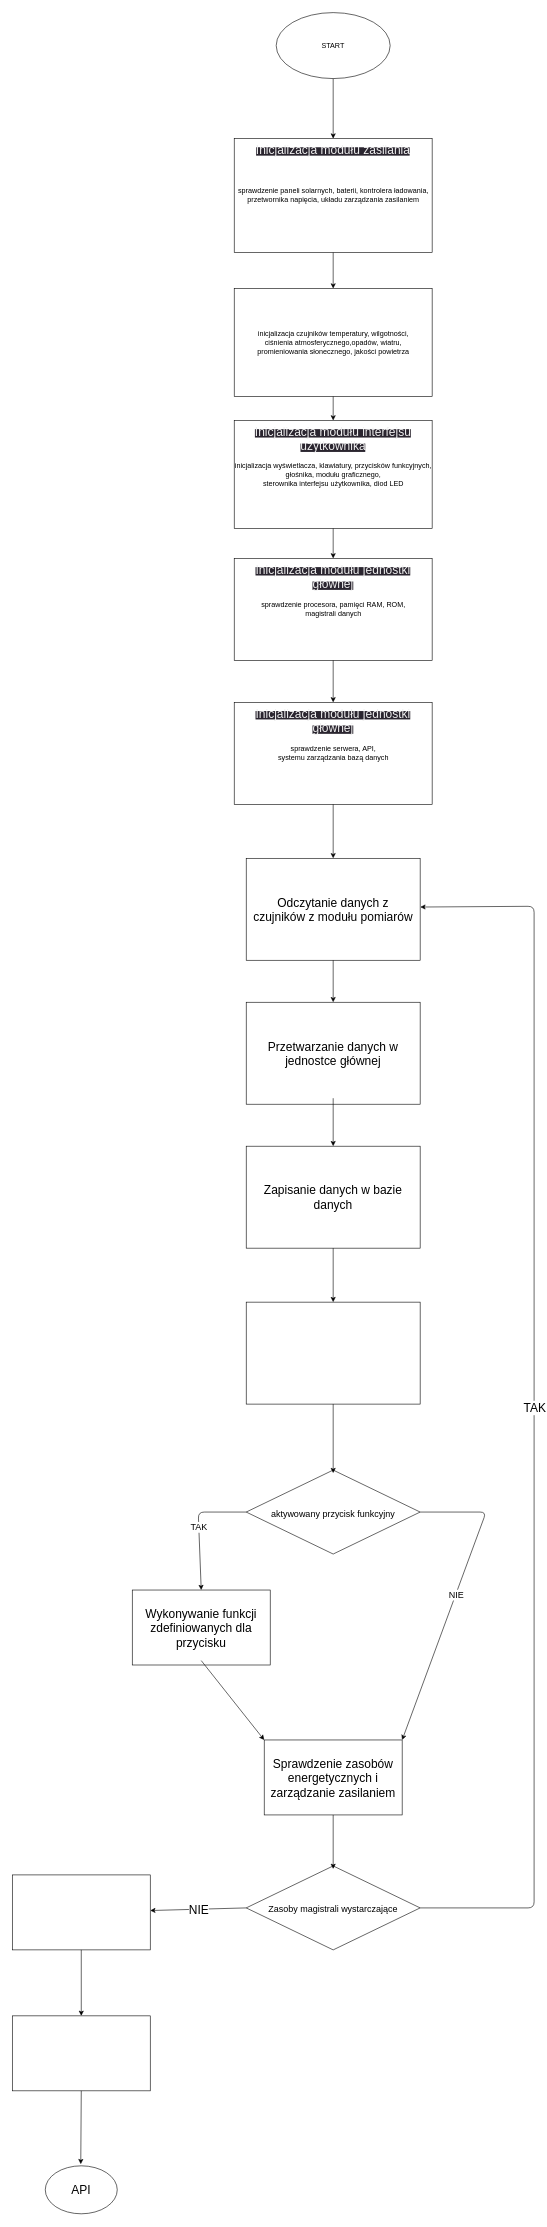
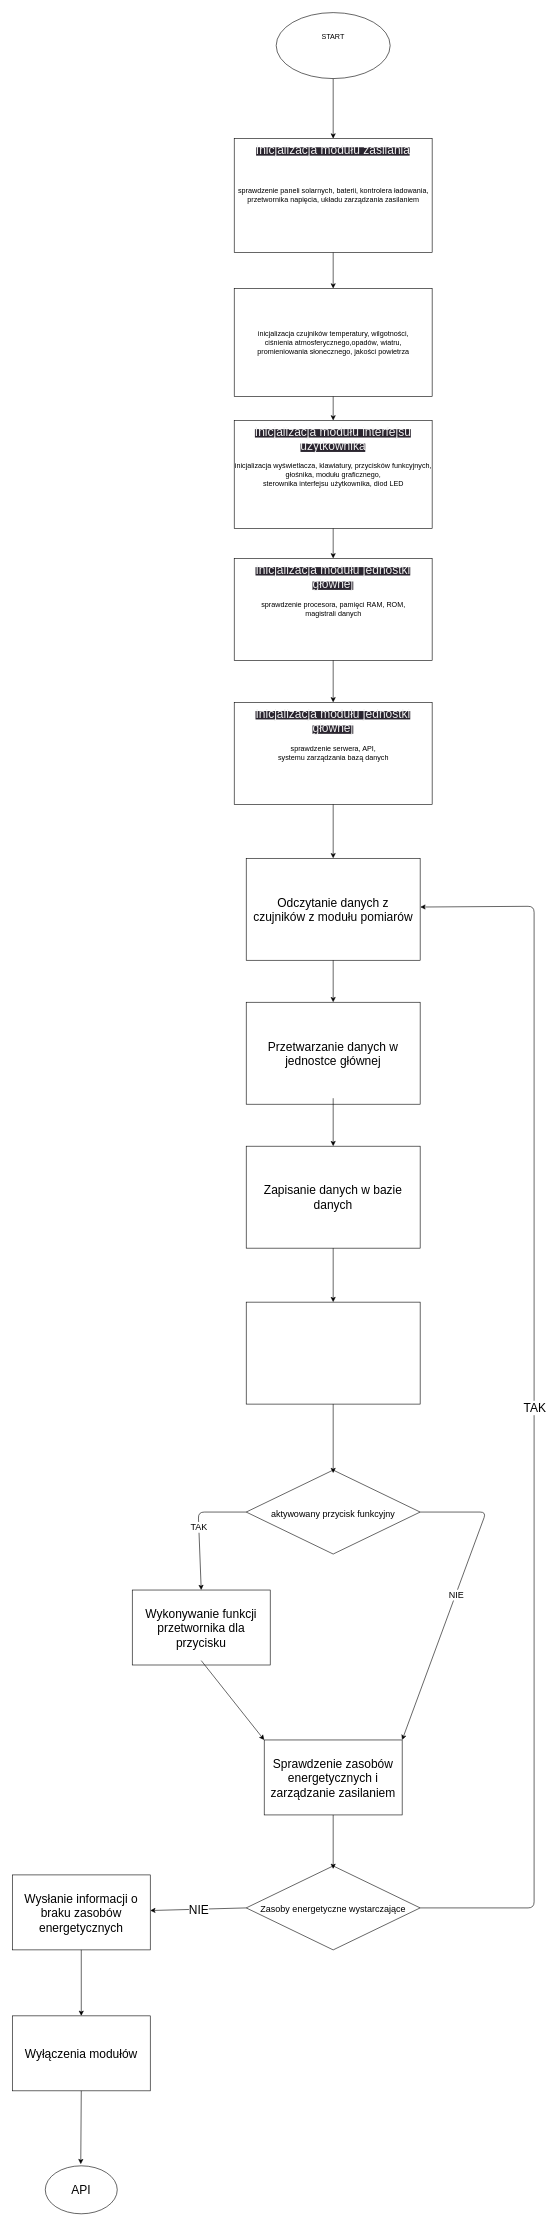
(333, 45) -> (333, 36)
(201, 1628) -> (201, 1628)
(333, 1908) -> (333, 1908)
none -> (81, 1913)
none -> (81, 2054)
